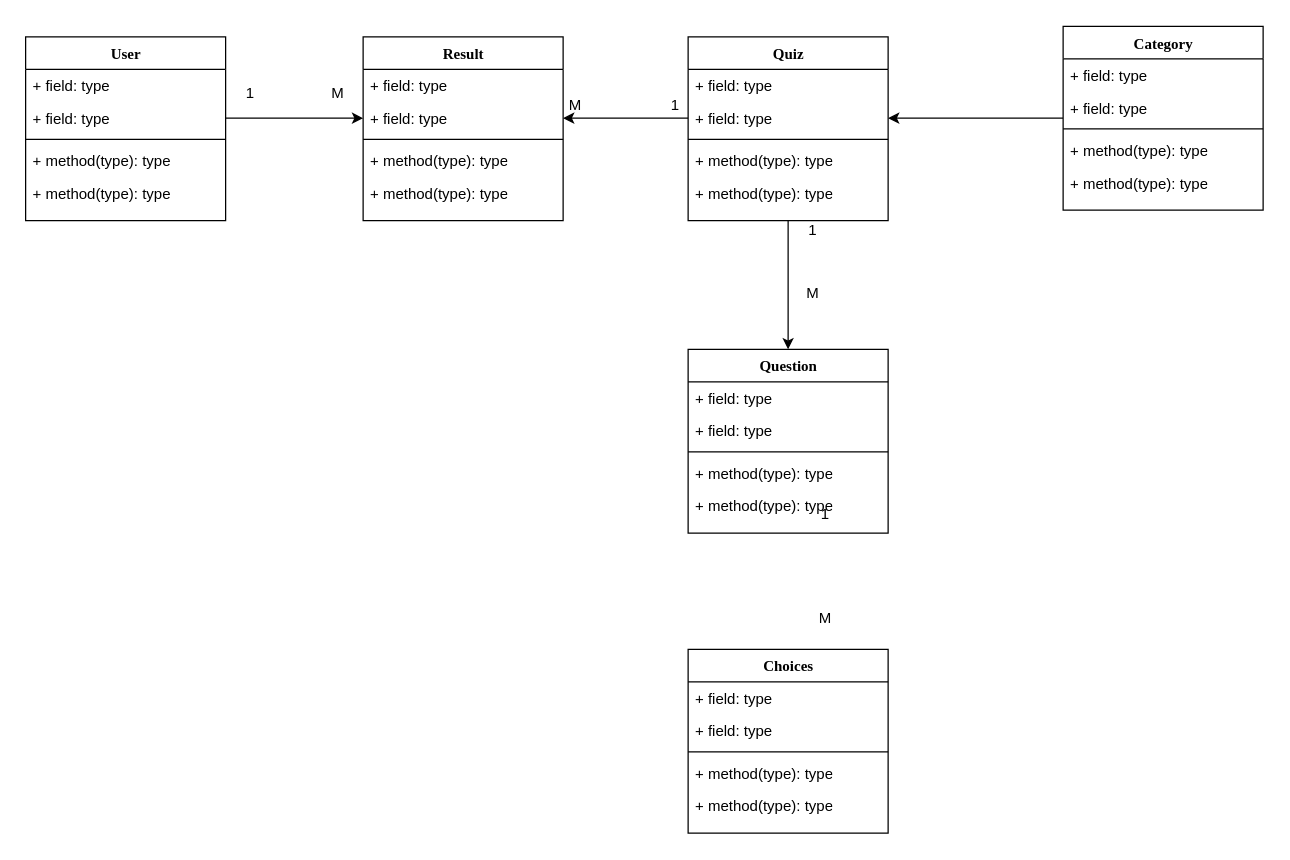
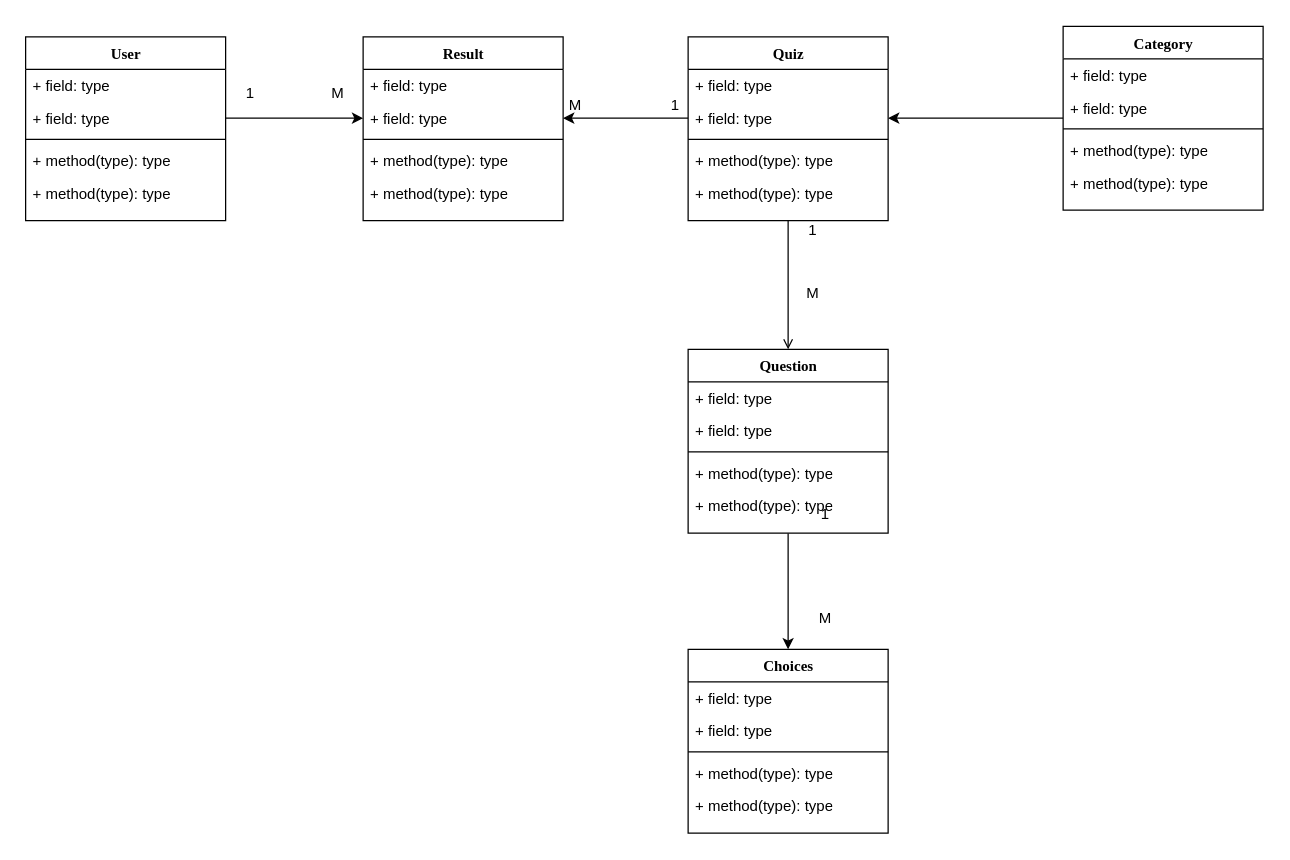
(788, 339) -> (788, 341)
none -> (788, 587)
